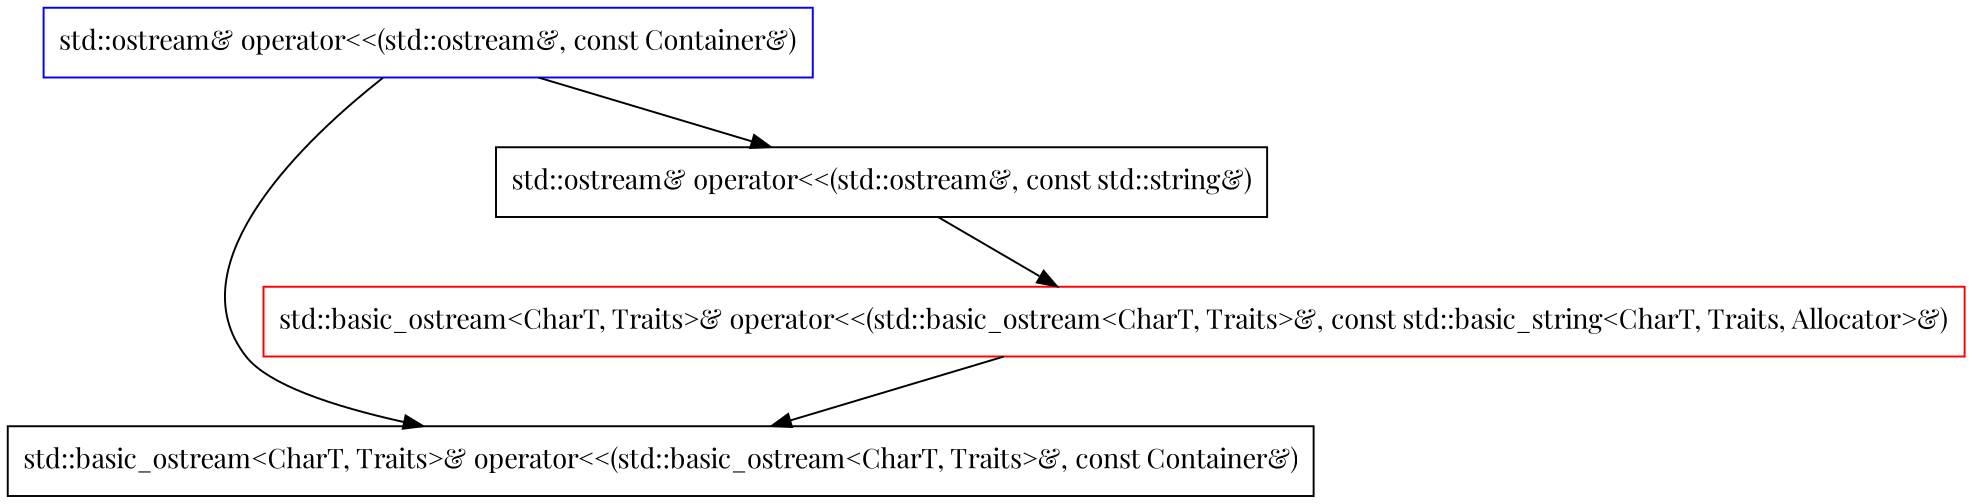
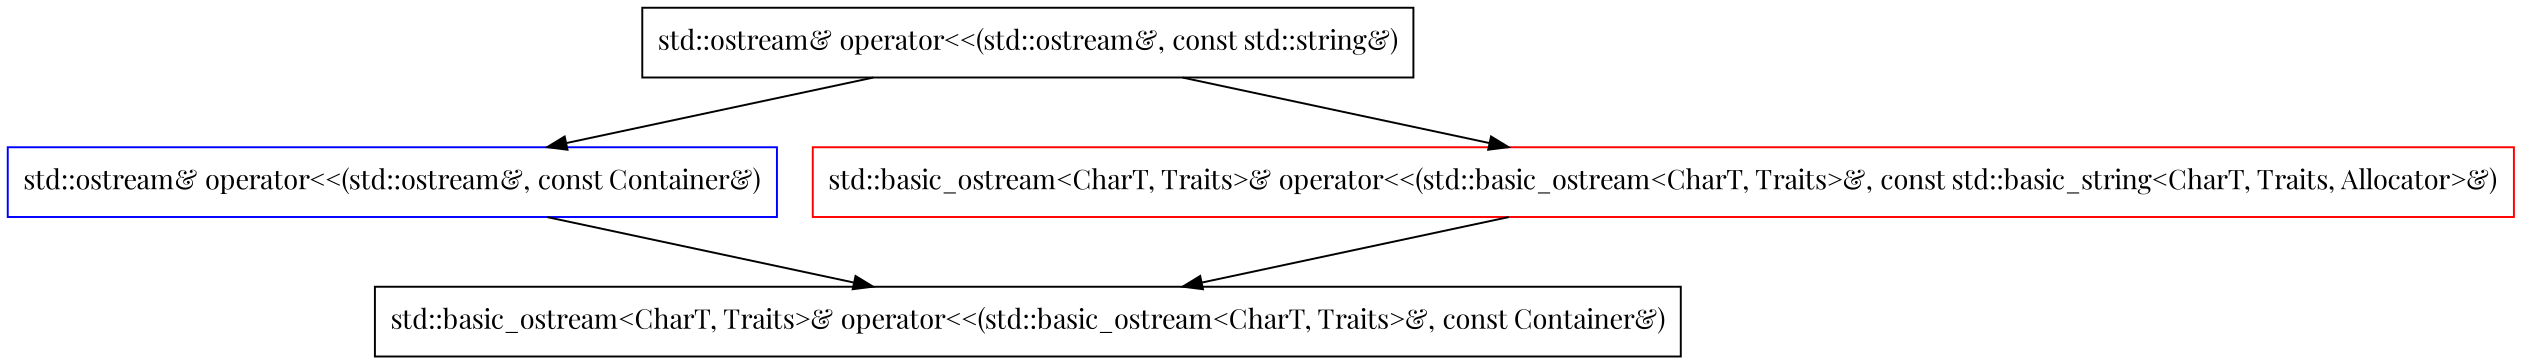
(645, 110) -> (720, 110)
